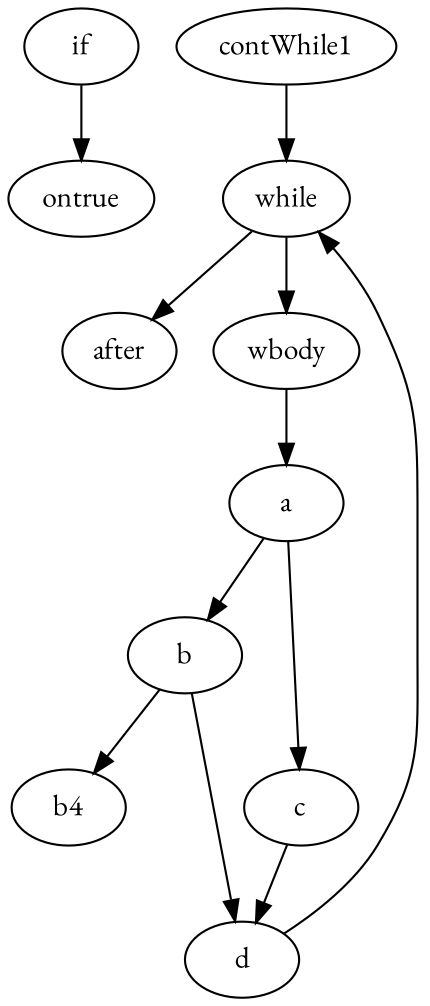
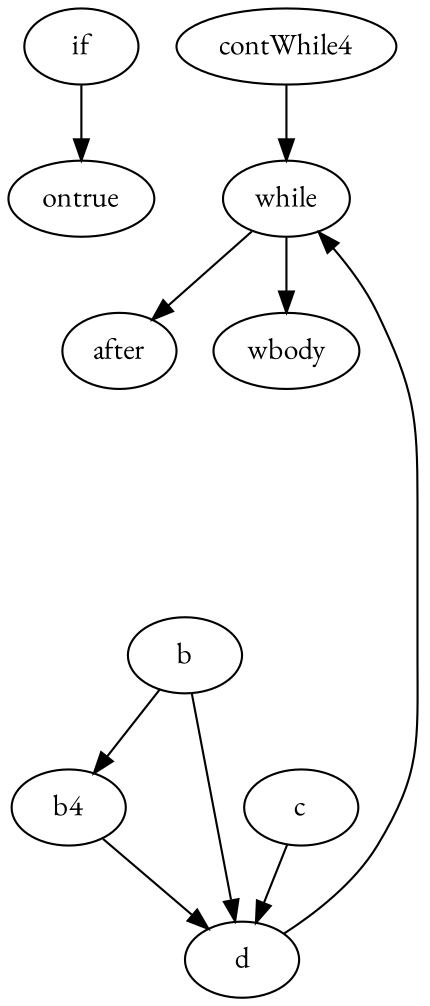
(286, 47) -> (286, 47)
(286, 503) -> none
none -> (147, 877)
